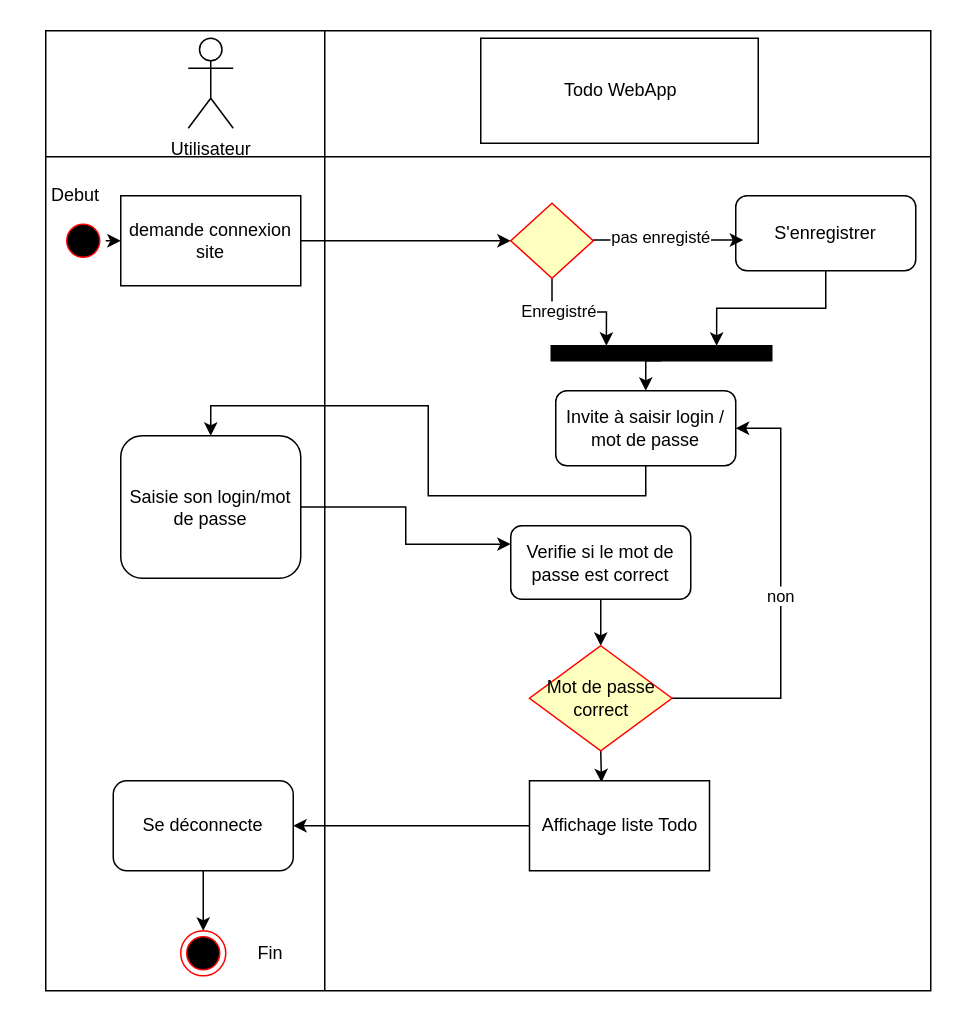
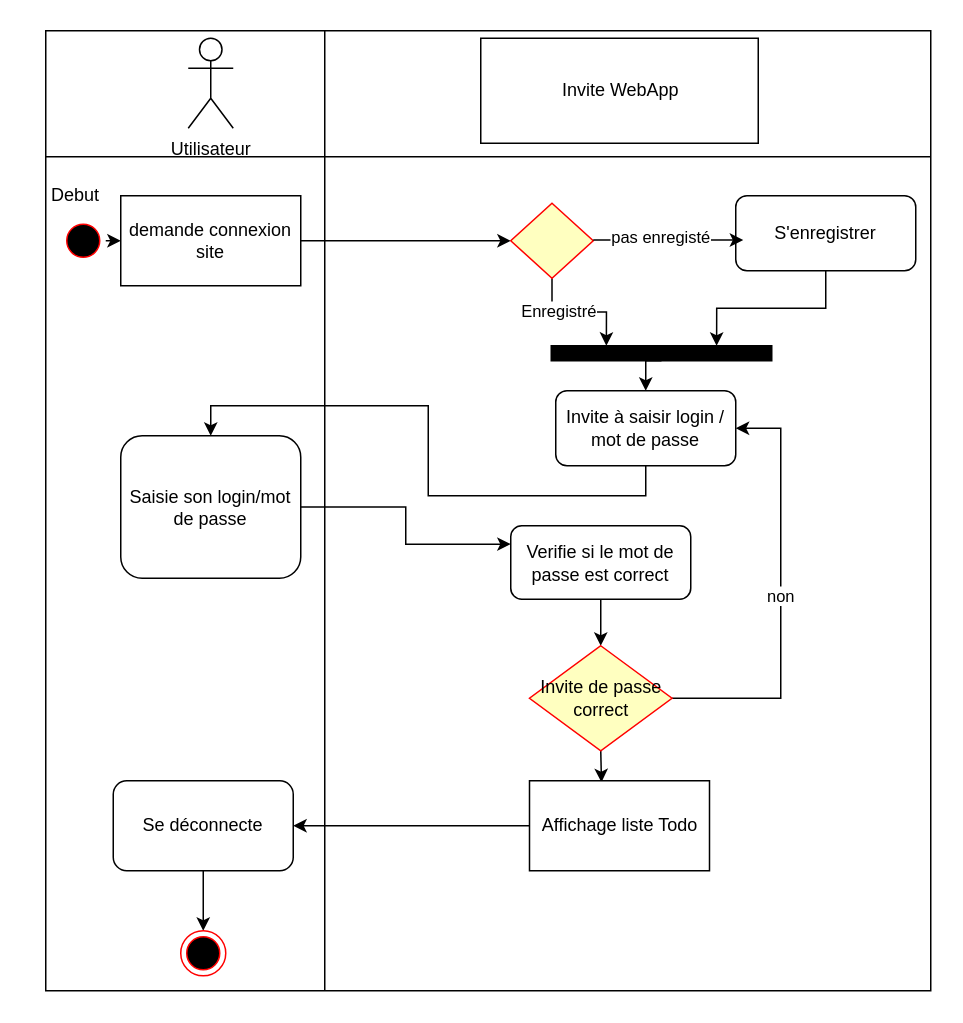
(621, 91) -> (621, 91)
(602, 698) -> (602, 698)
(271, 953) -> none
